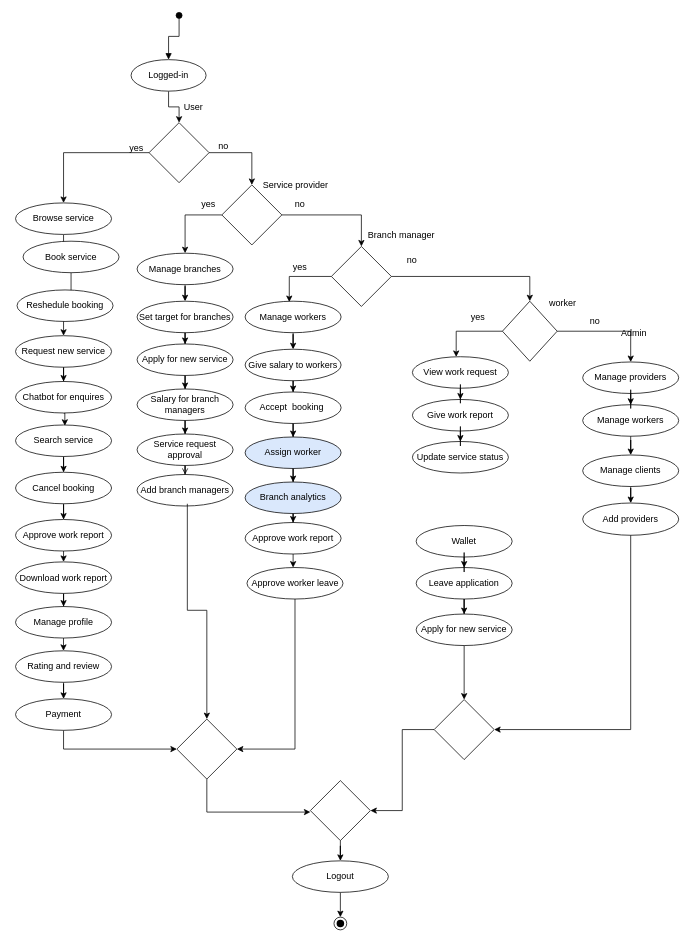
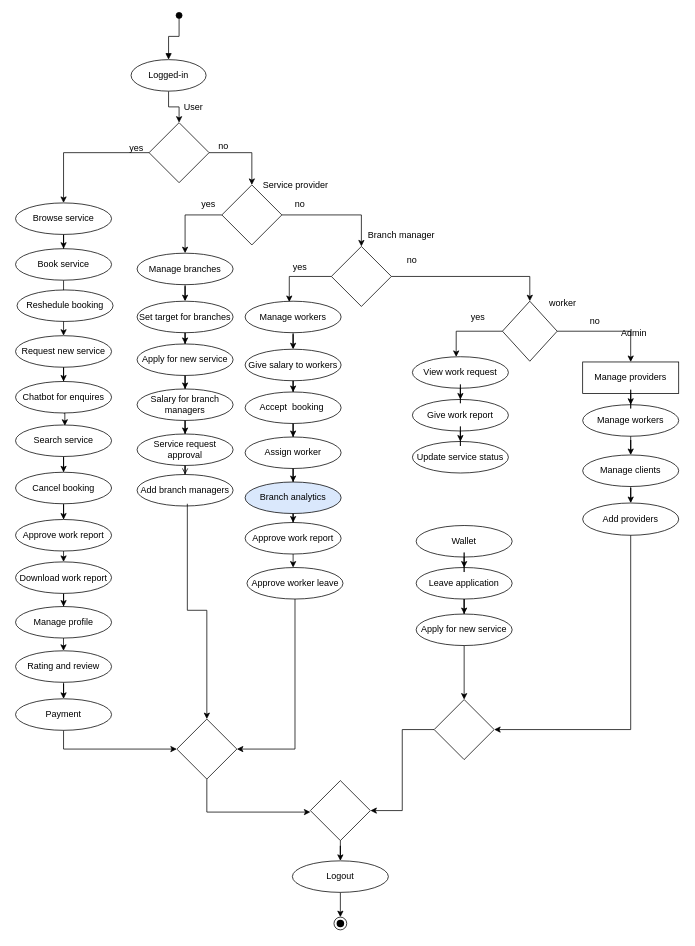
(71, 257) -> (63, 264)
(630, 378) -> (630, 378)
(293, 453) -> (293, 453)
